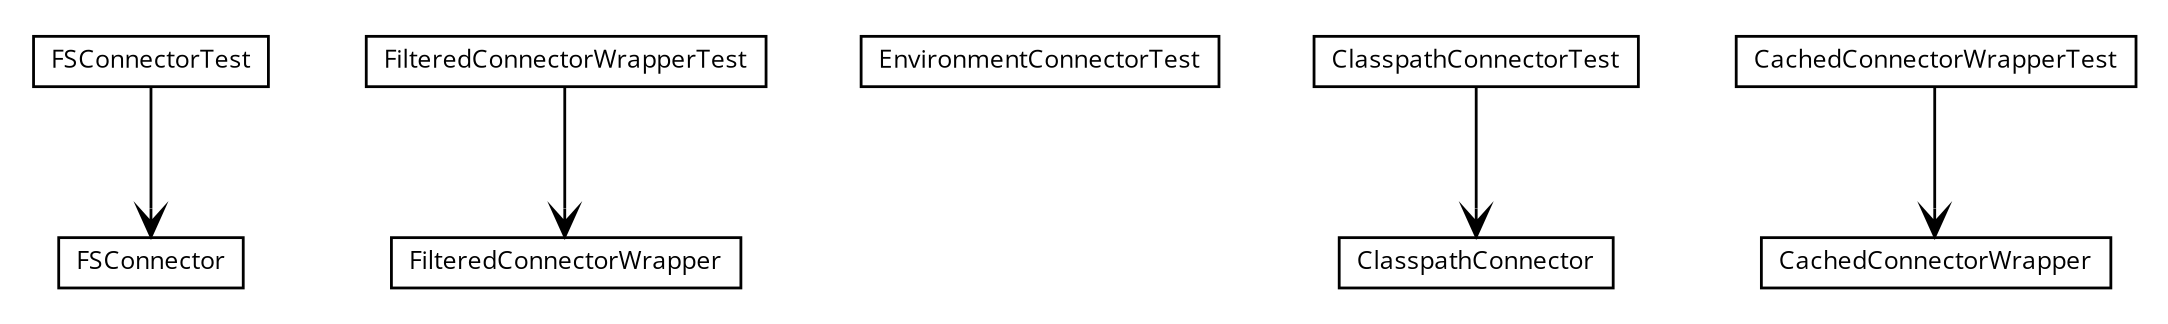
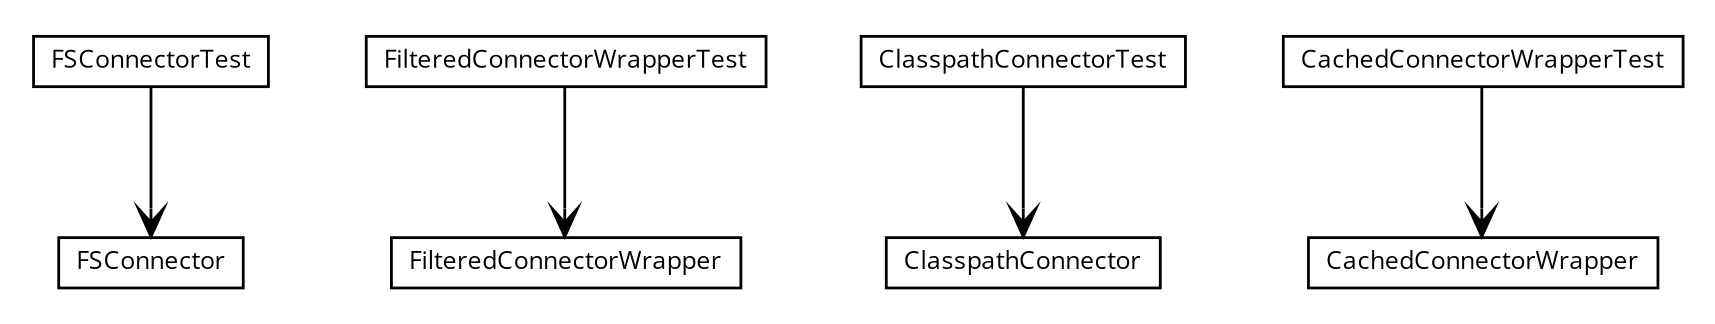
(1040, 62) -> none
